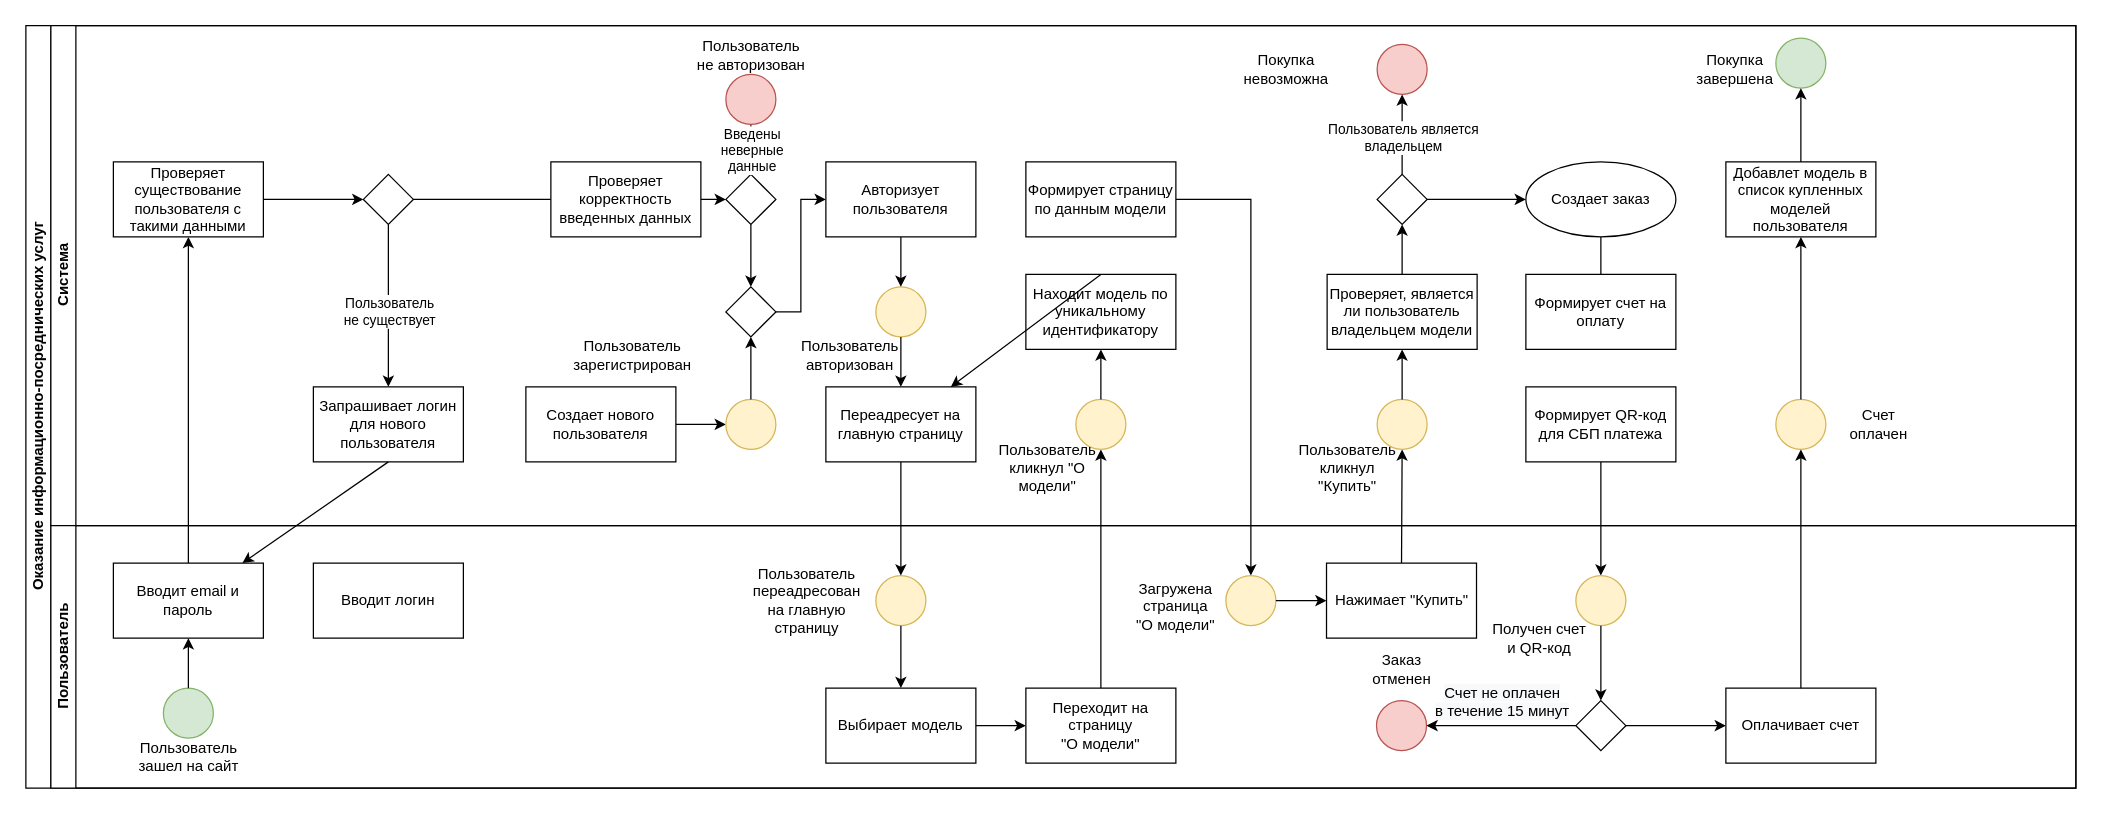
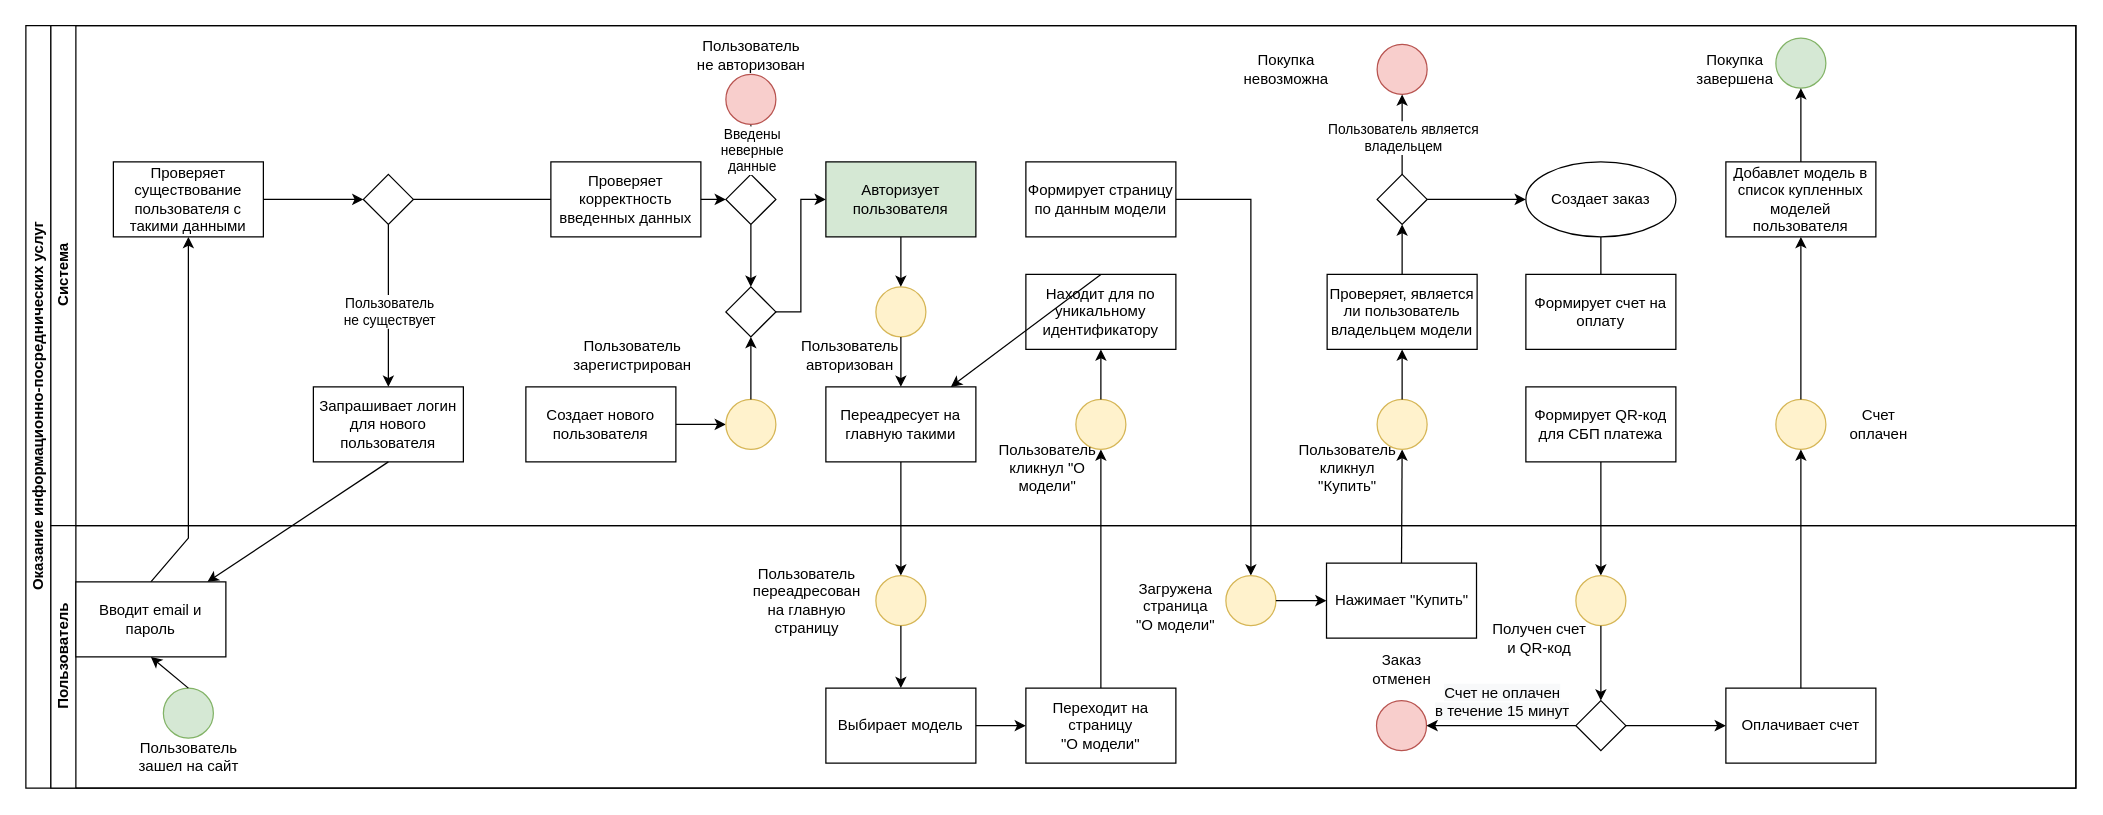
(901, 199) -> (901, 199)
(1101, 312) -> (1101, 312)
(901, 424) -> (901, 424)
(188, 601) -> (151, 619)
(388, 601) -> none
